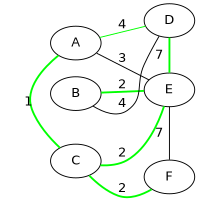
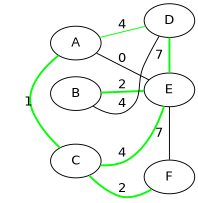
(123, 59) -> (123, 59)
(123, 153) -> (123, 153)
